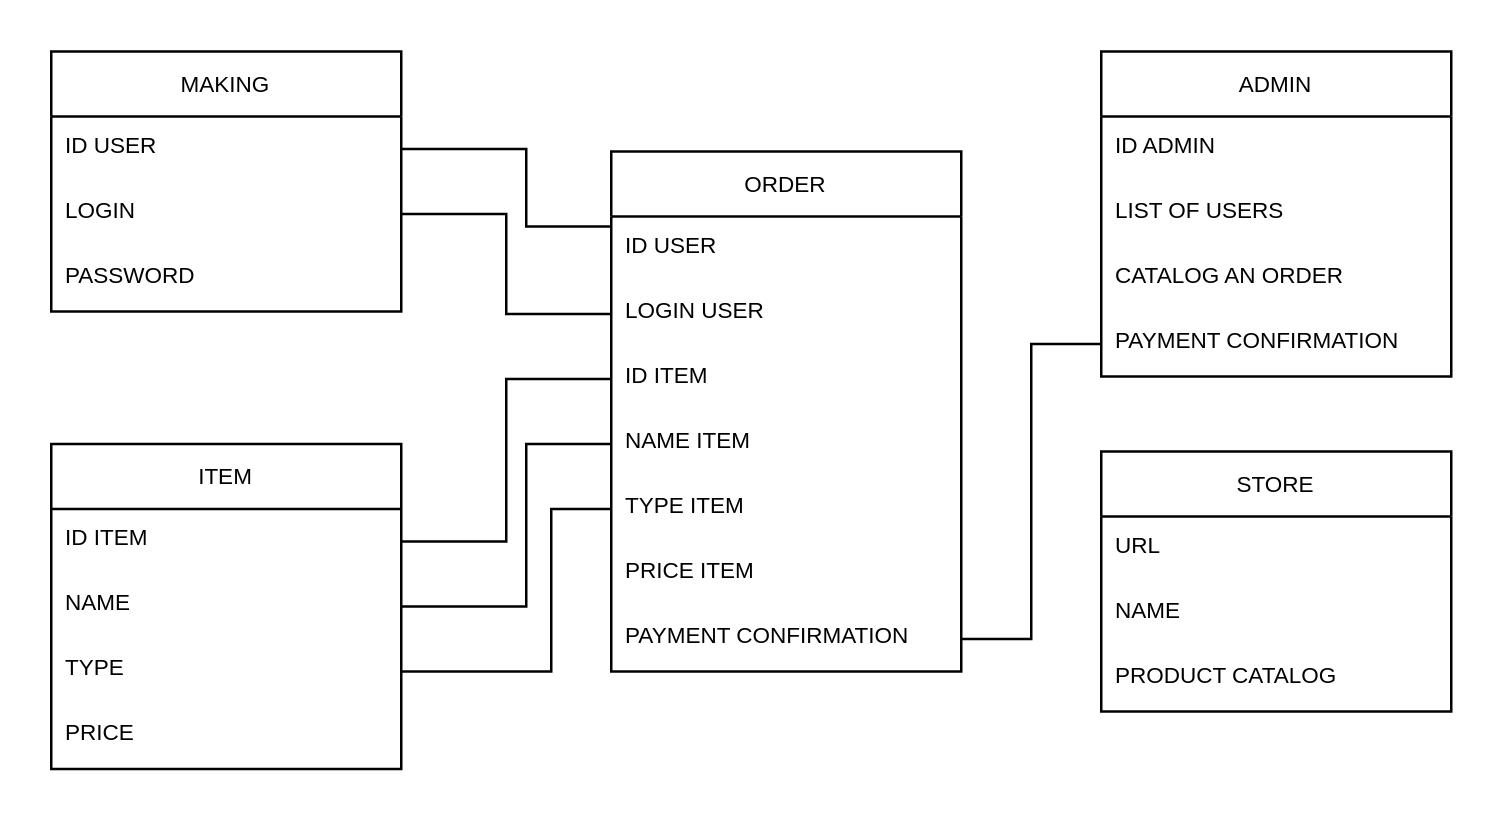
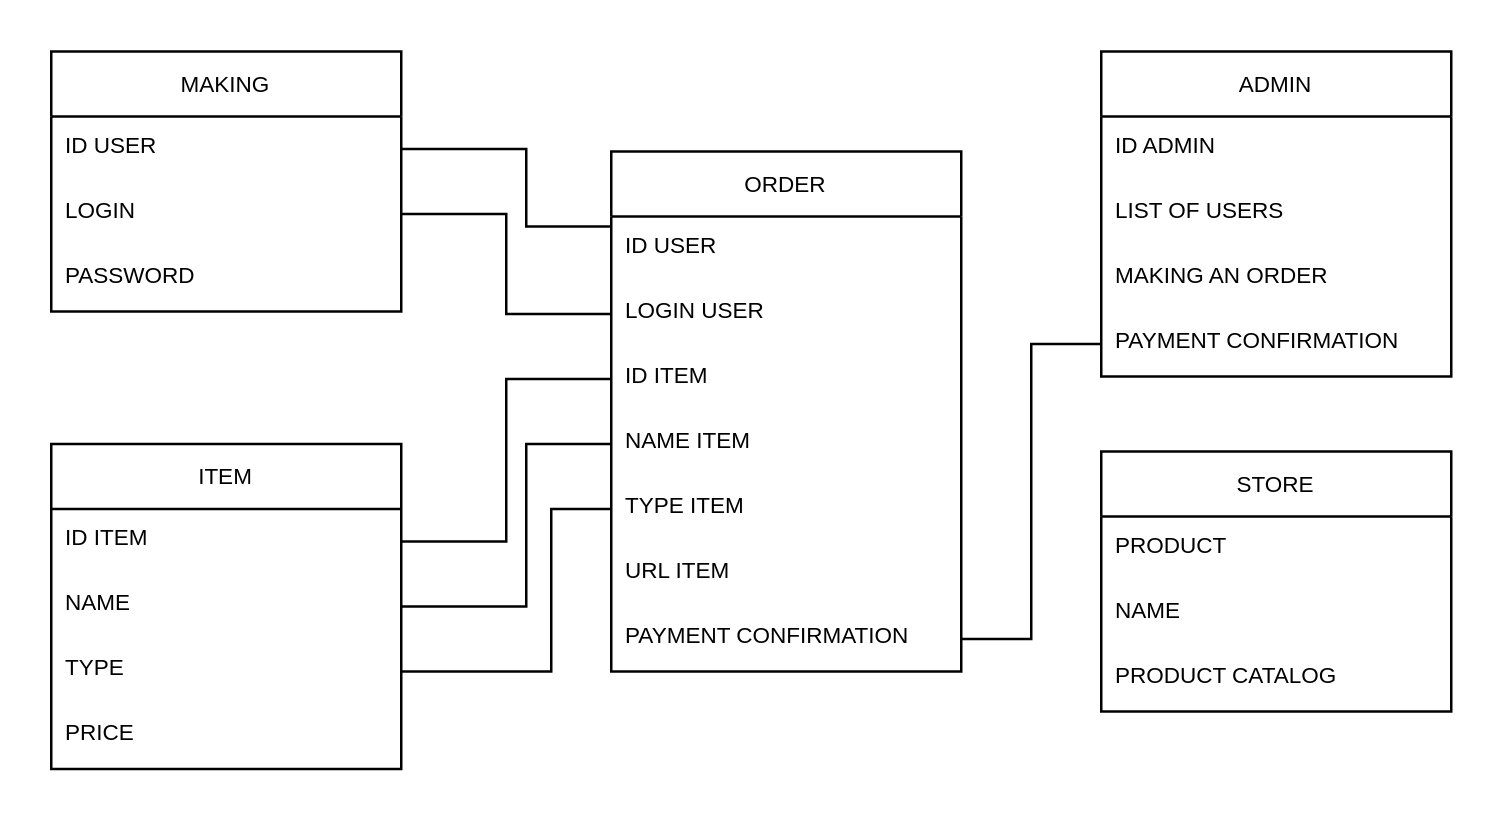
(1210, 275) -> (1204, 275)
(1134, 545) -> (1159, 545)
(685, 570) -> (672, 570)
